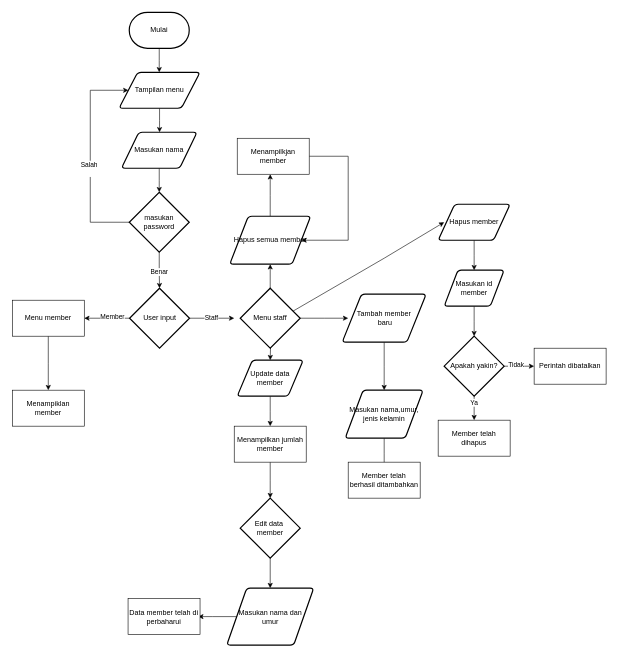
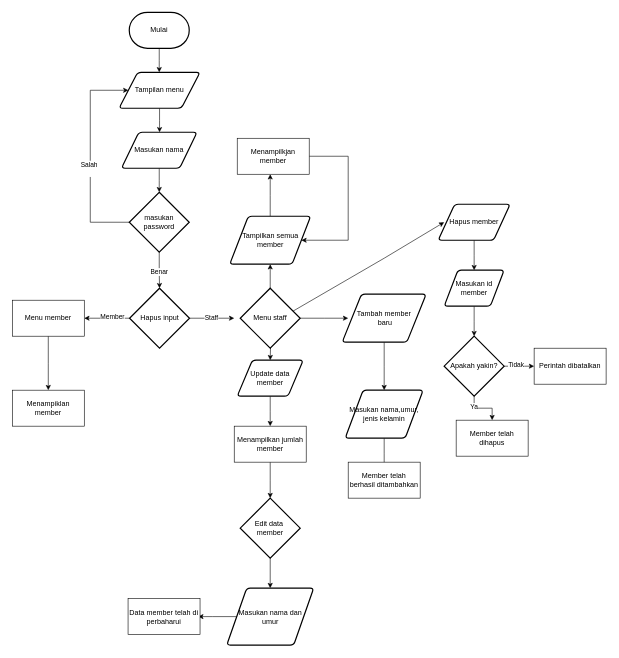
(271, 240) -> (271, 240)
(160, 318) -> (160, 318)
(474, 438) -> (492, 438)
